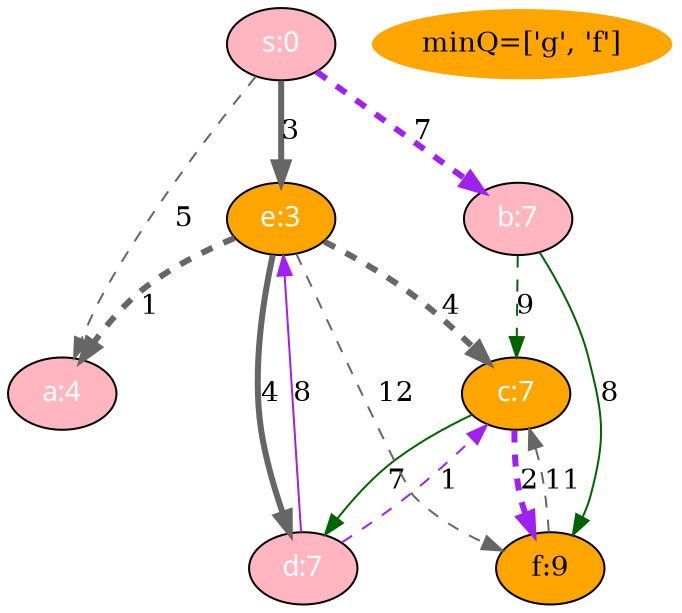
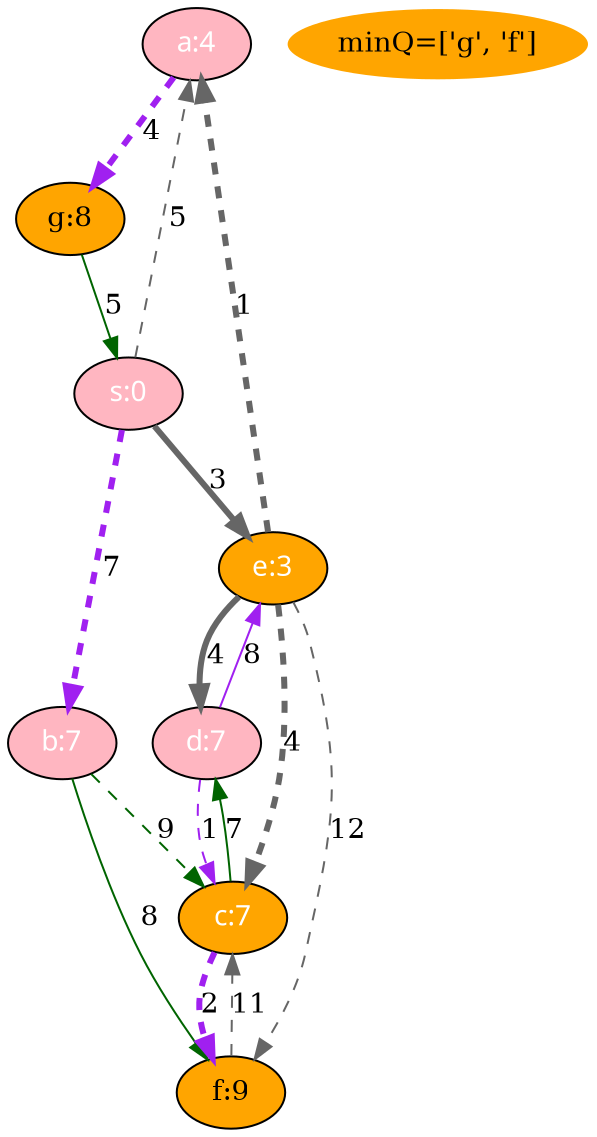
none -> (70, 219)
